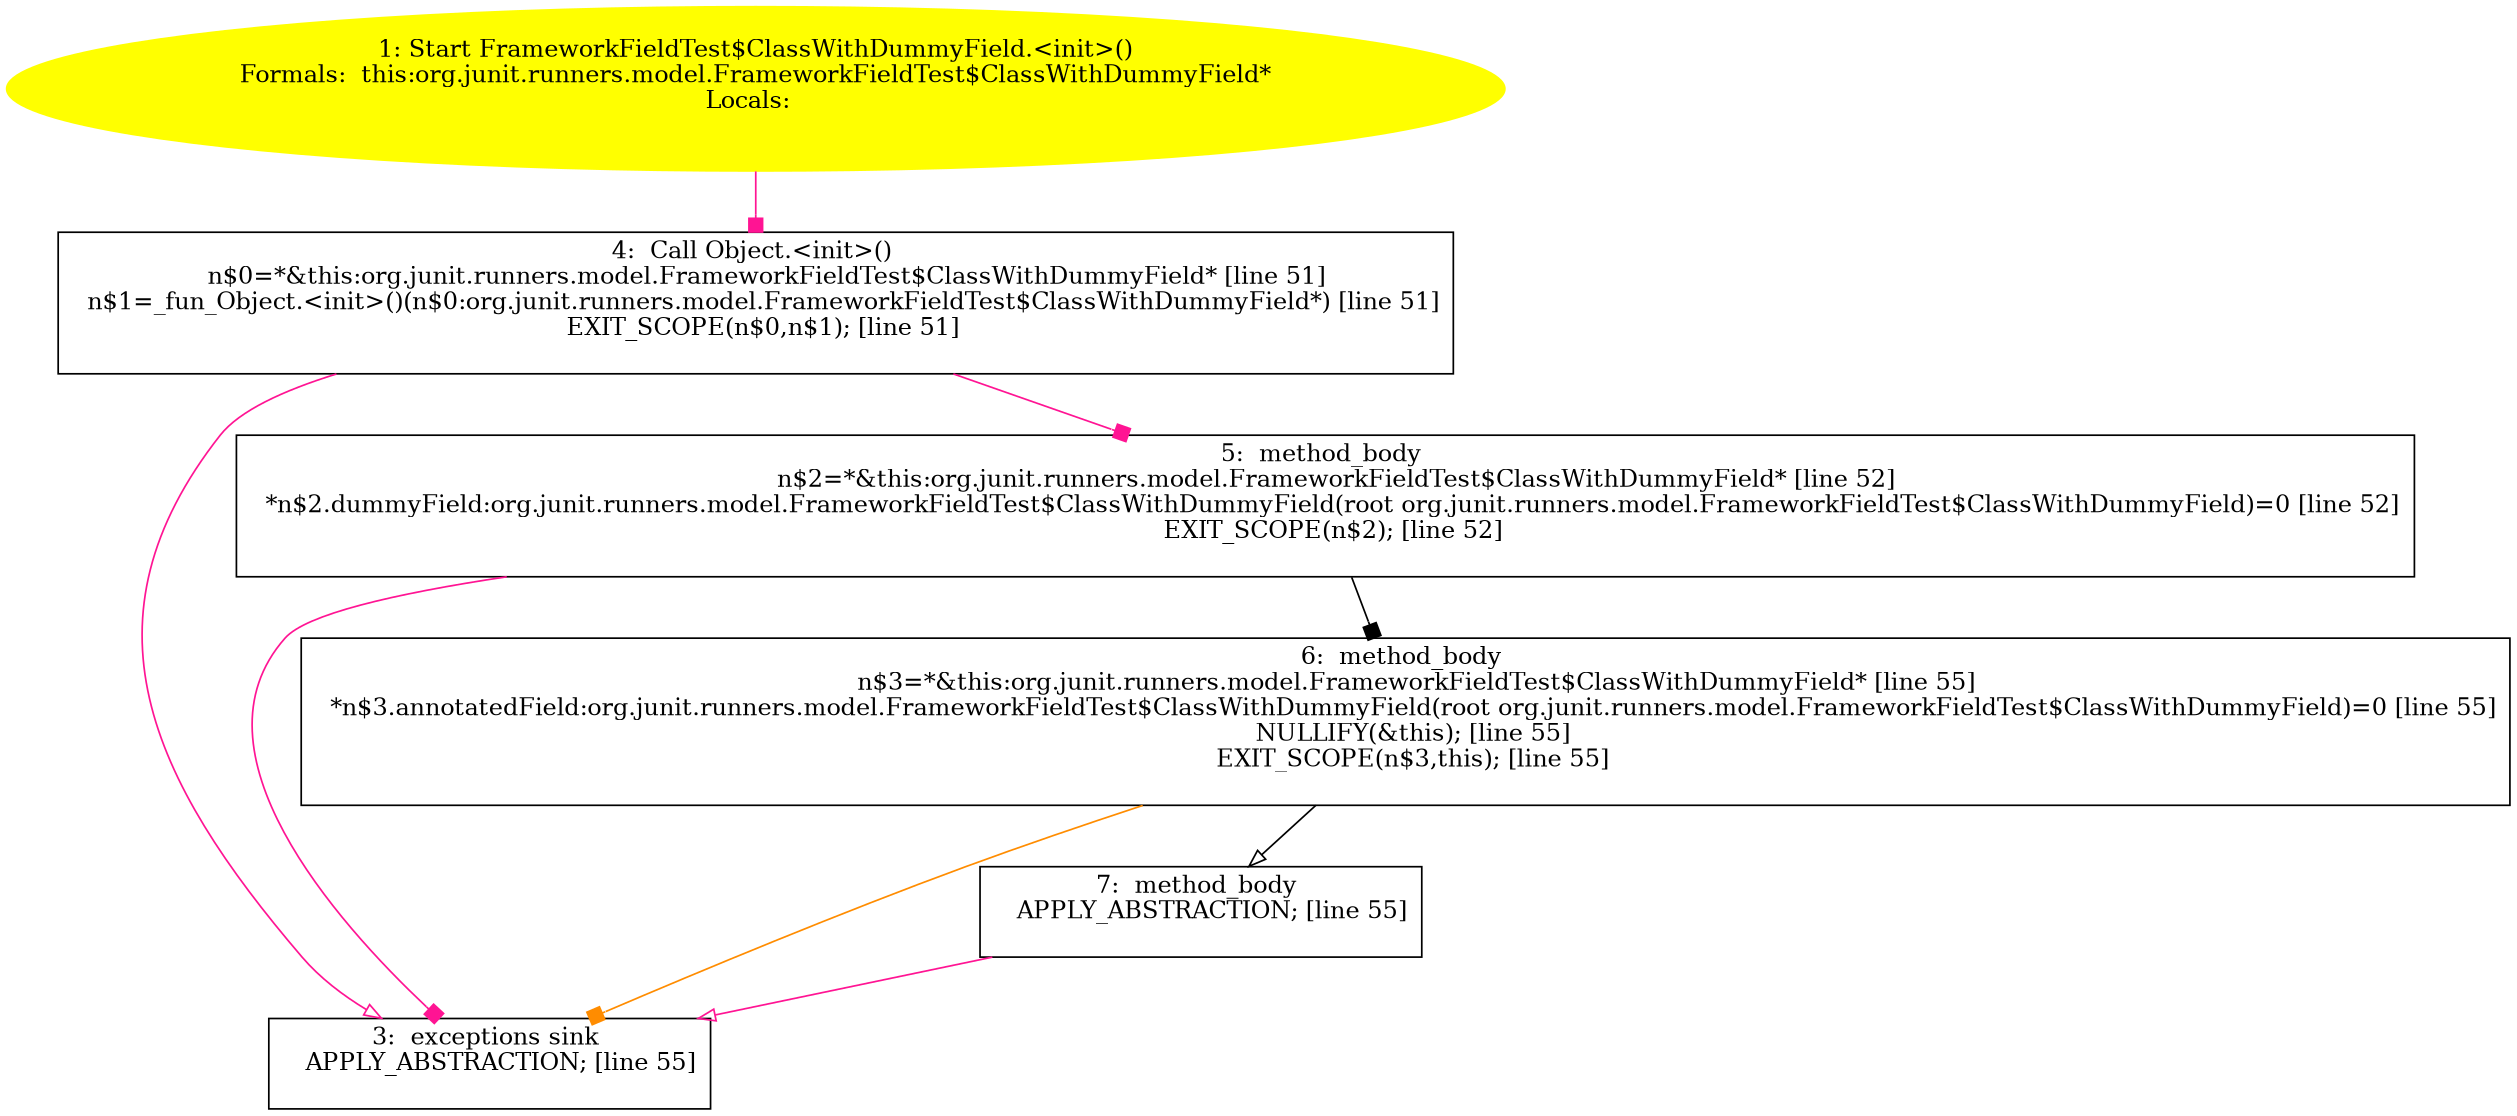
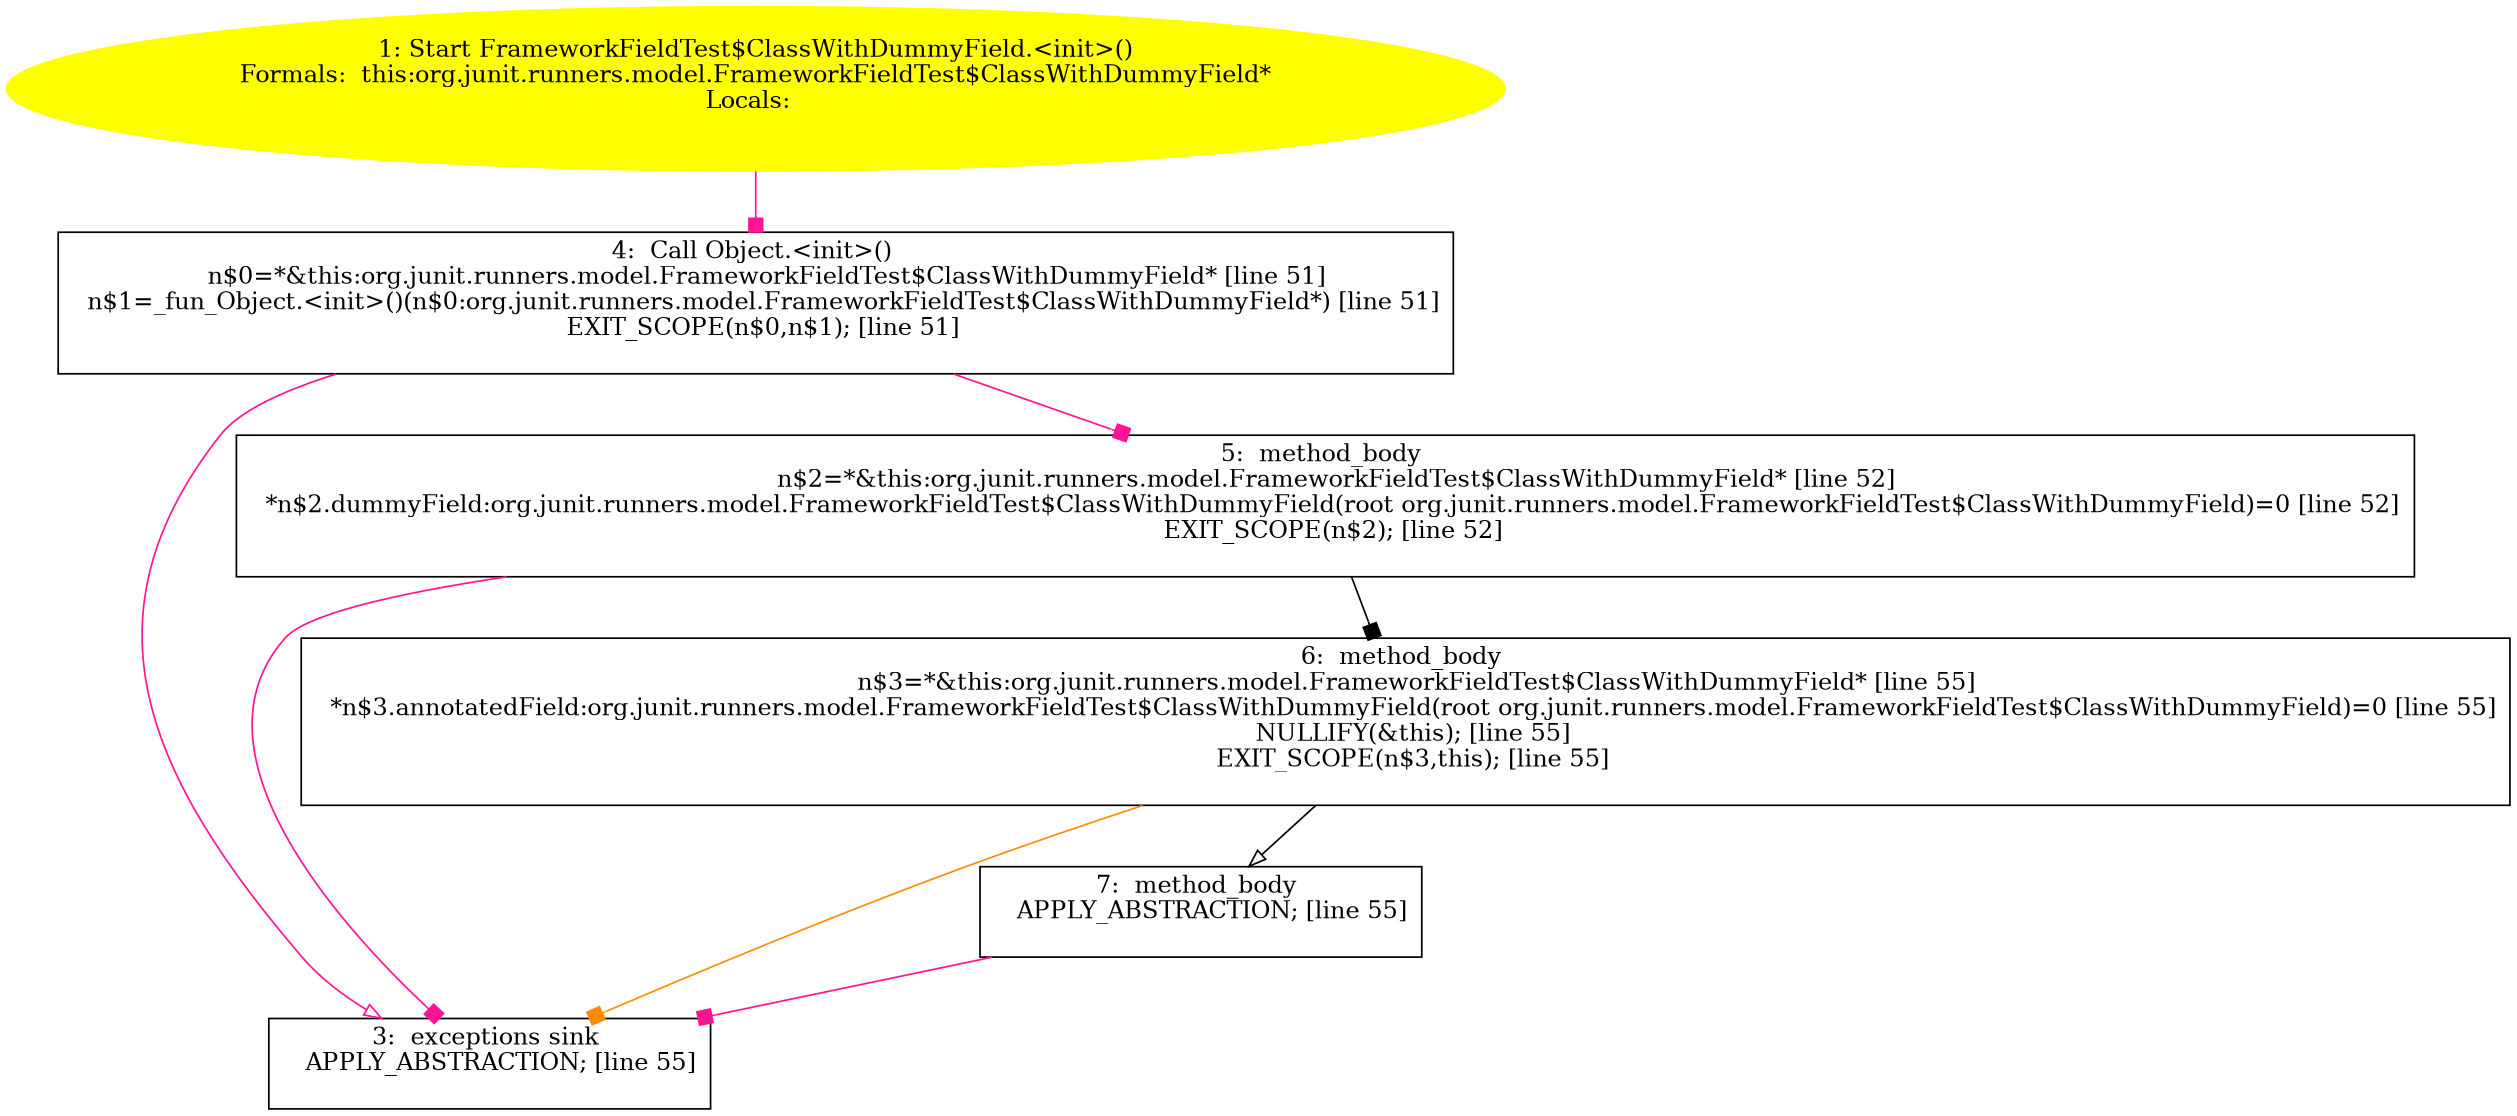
(854, 986) -> (854, 986)
